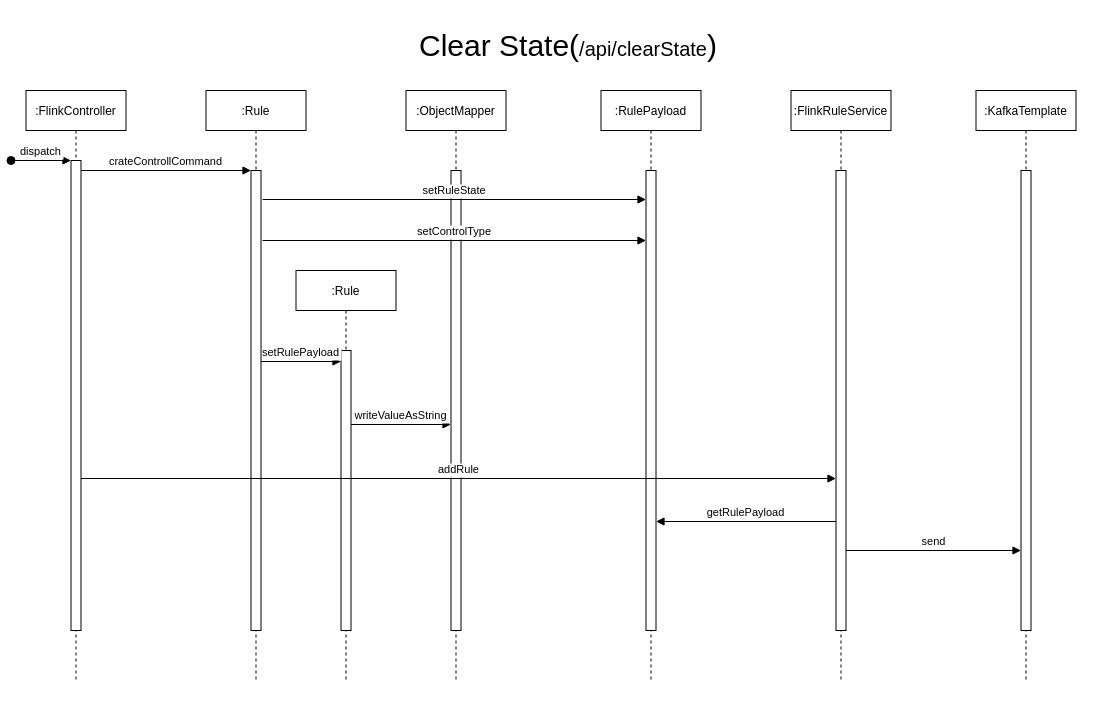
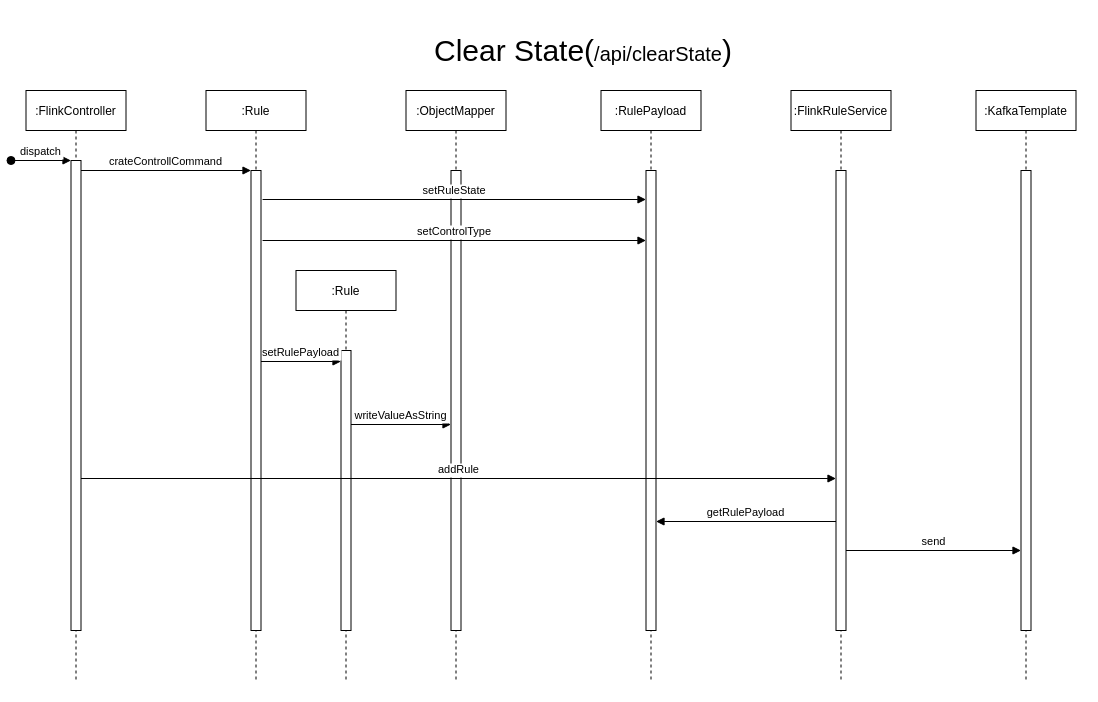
(569, 46) -> (584, 51)
